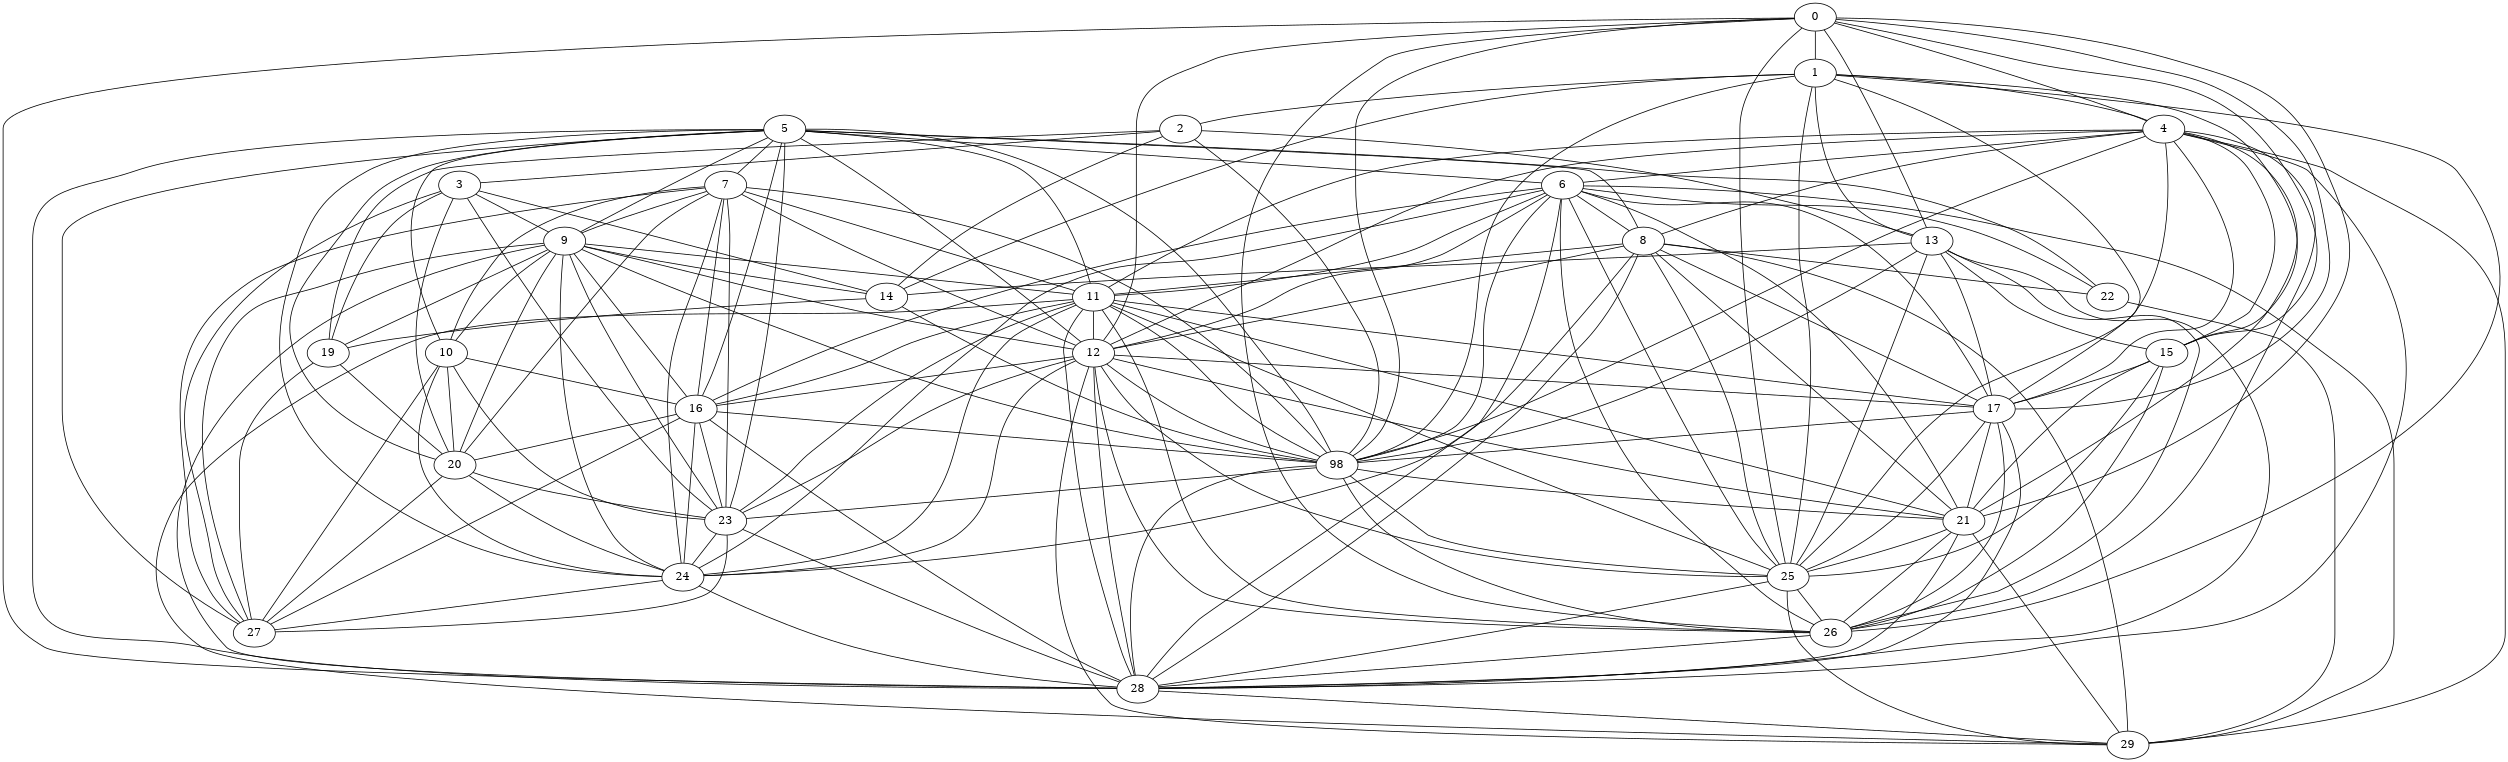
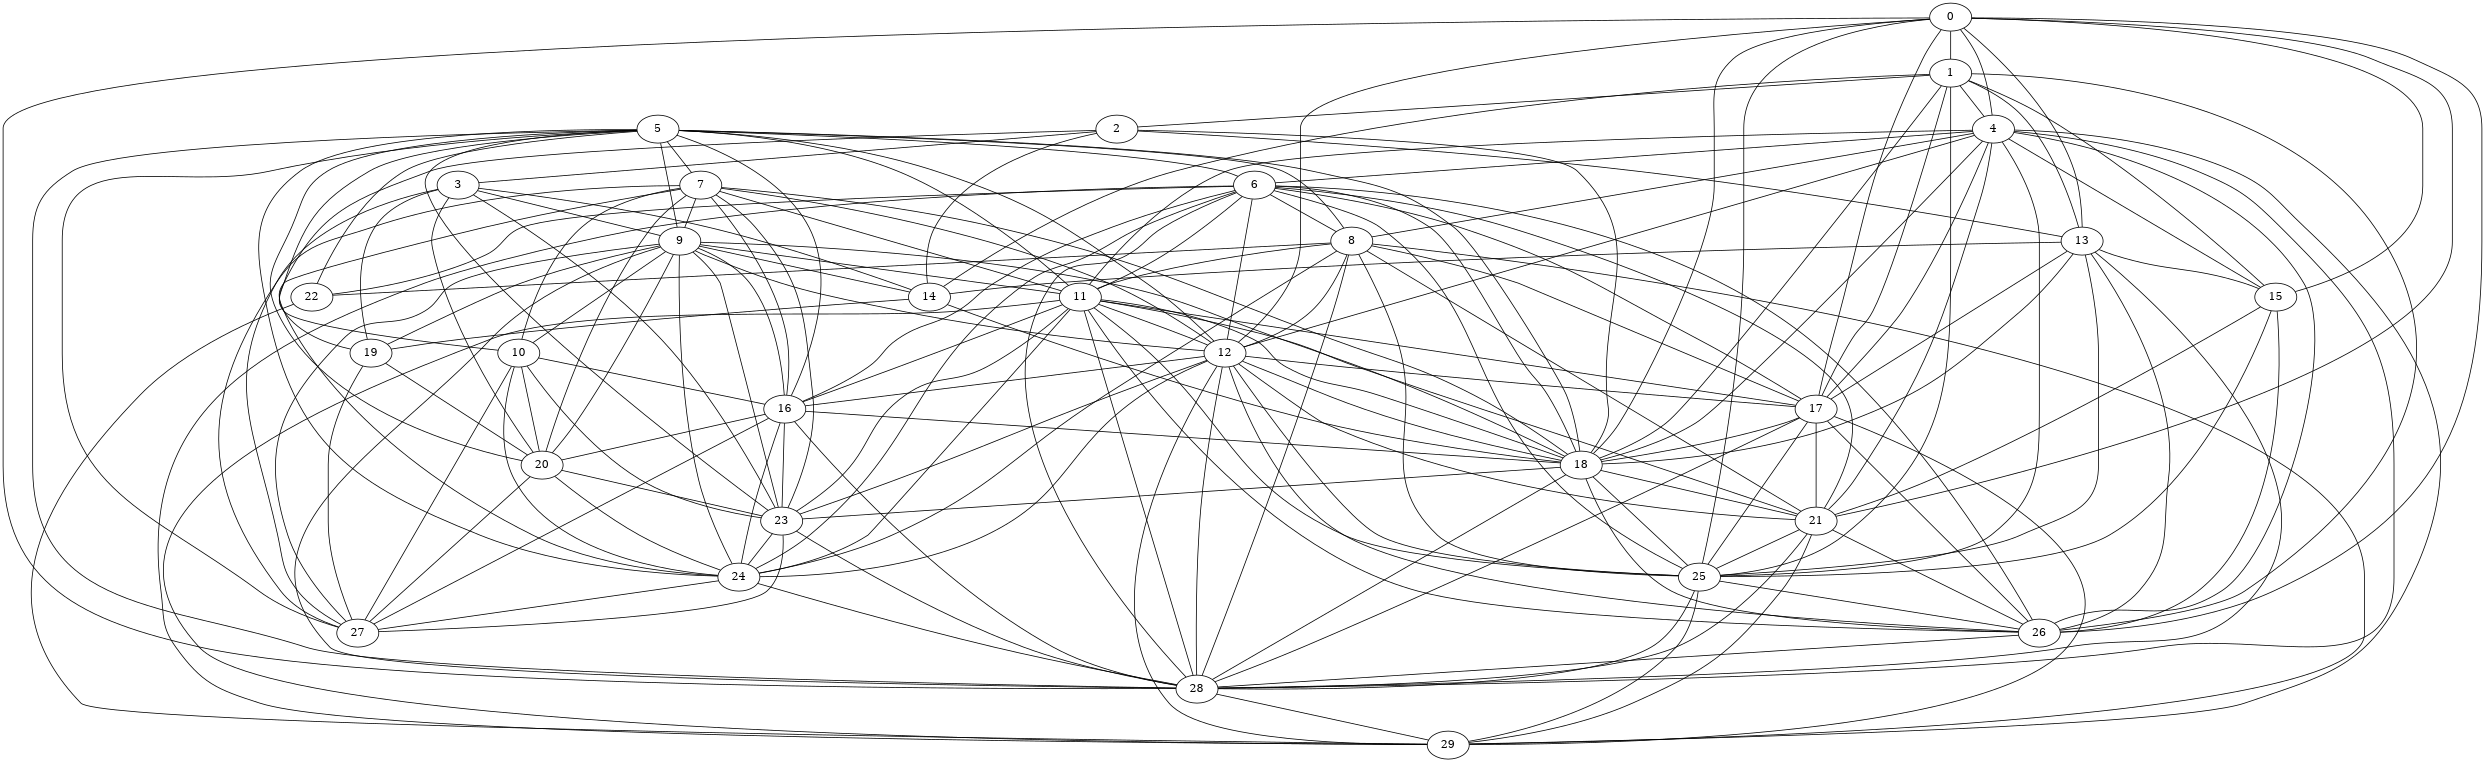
(2082, 384) -> (1960, 700)
(1337, 465) -> (1581, 465)
